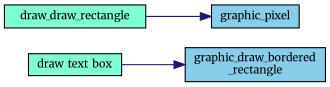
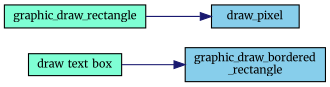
(75, 16) -> (75, 16)
(255, 16) -> (255, 16)
